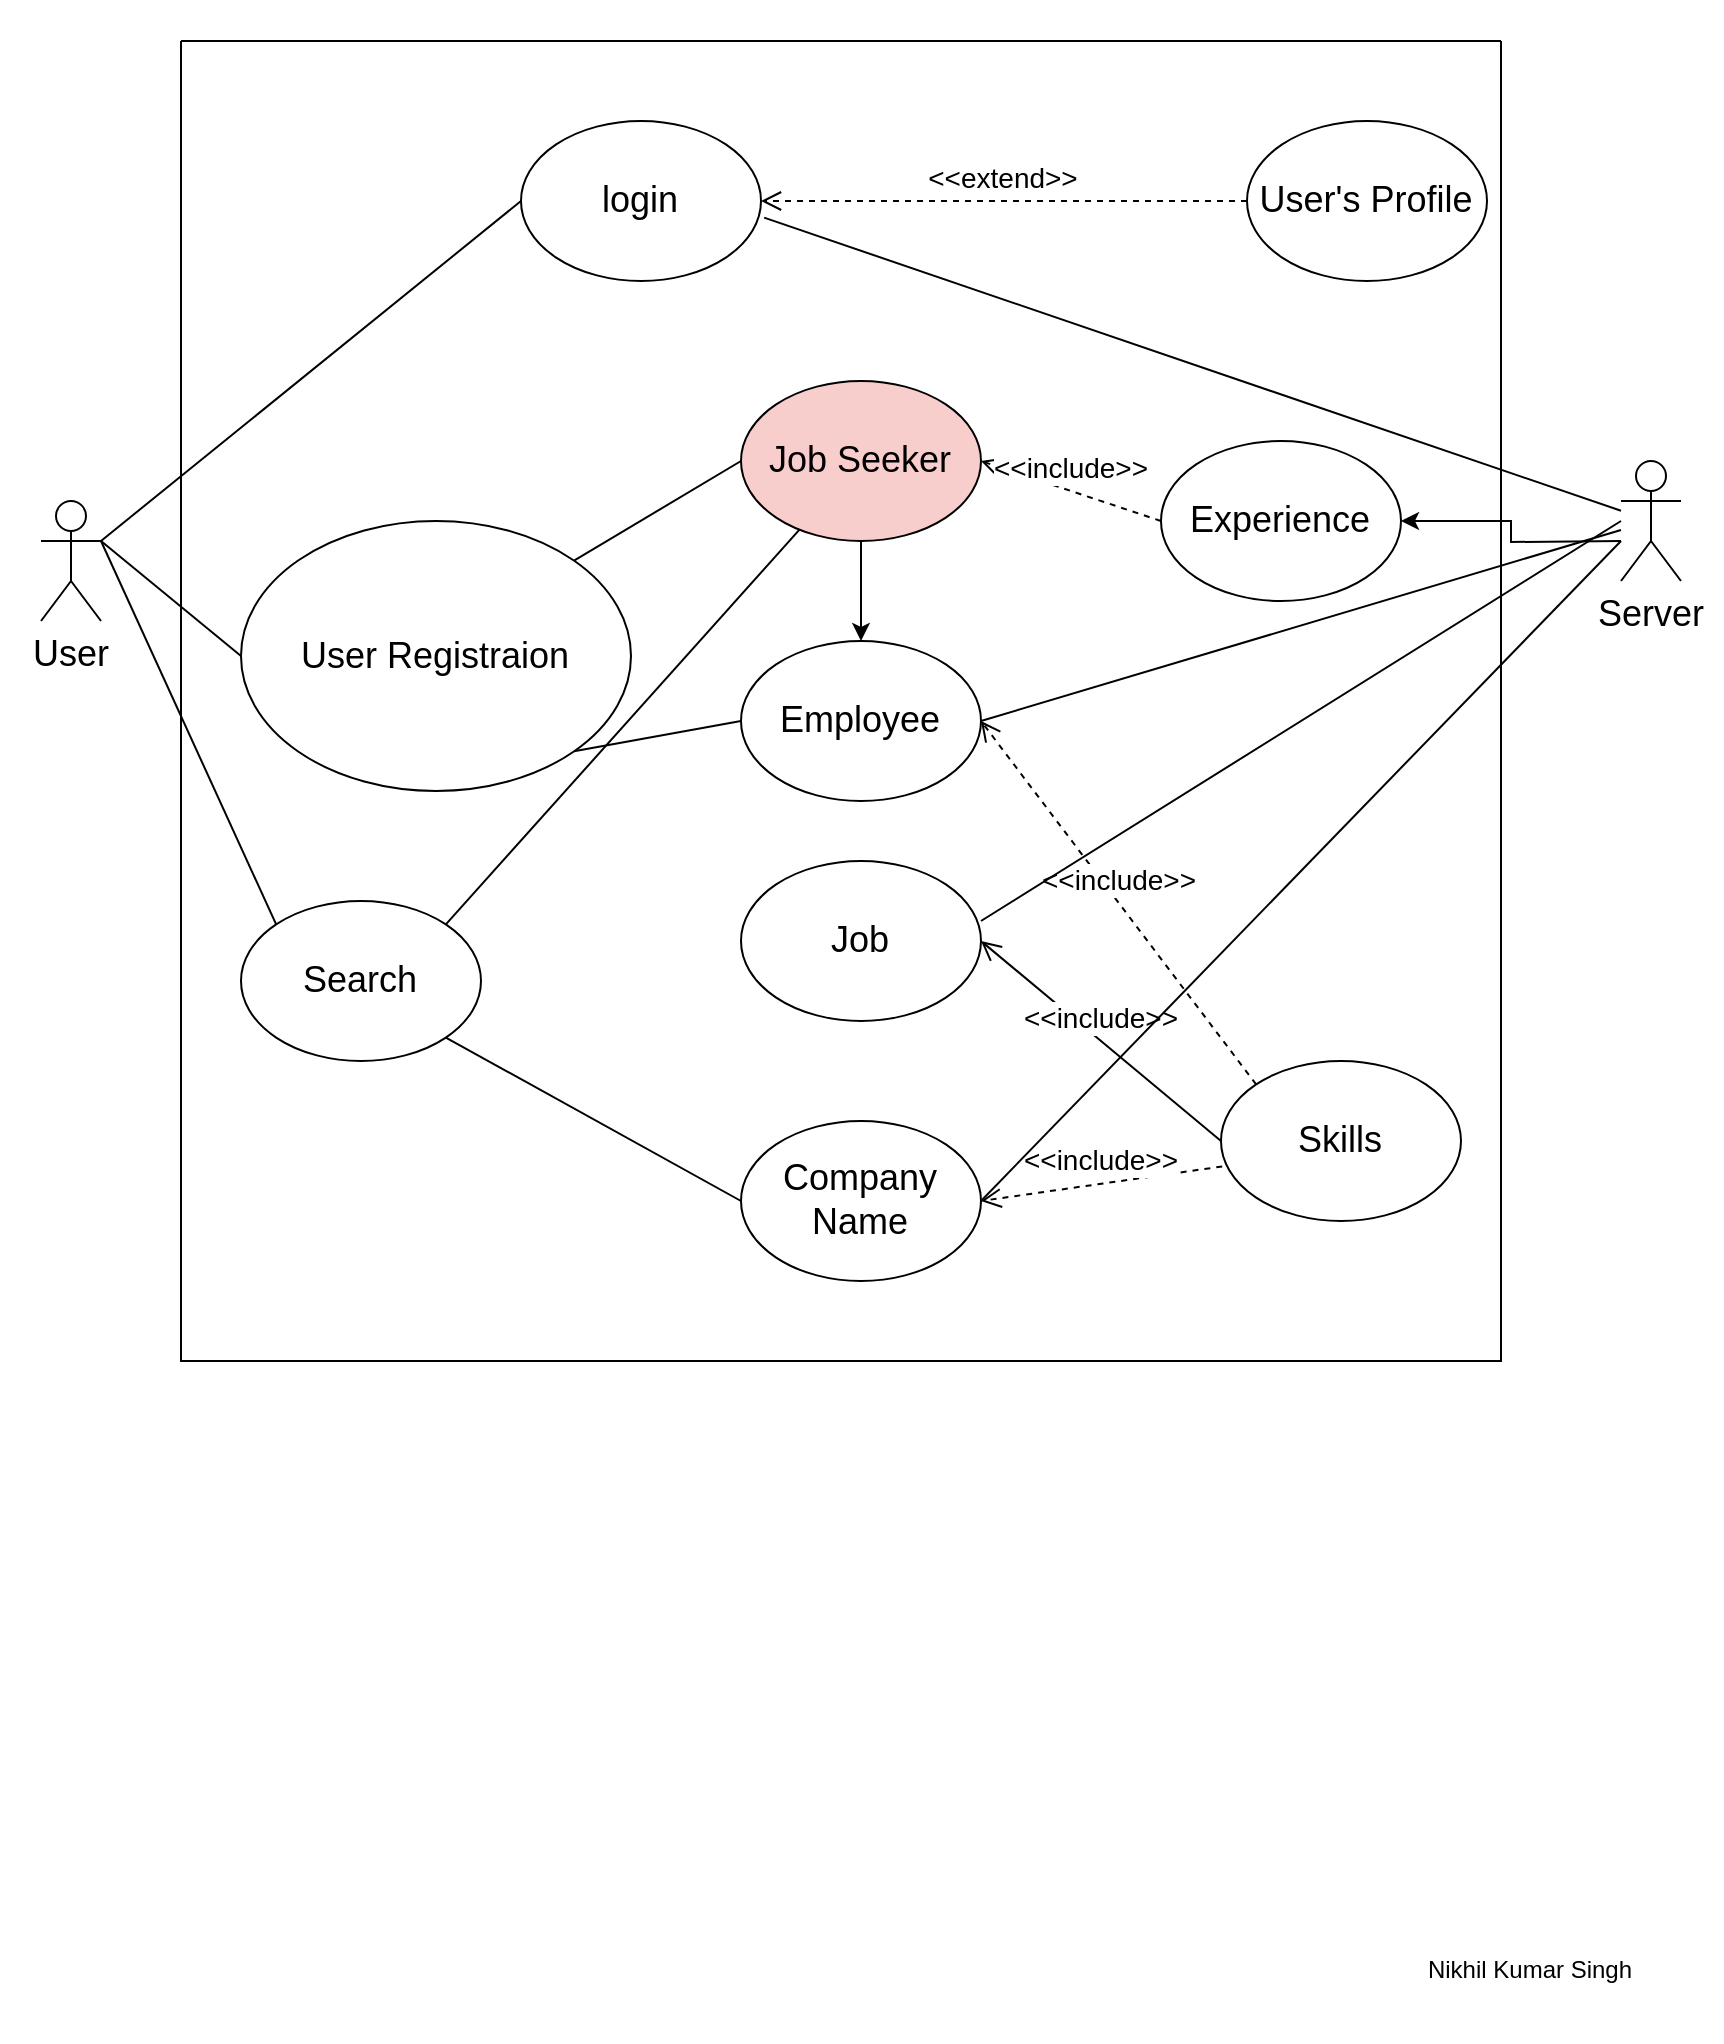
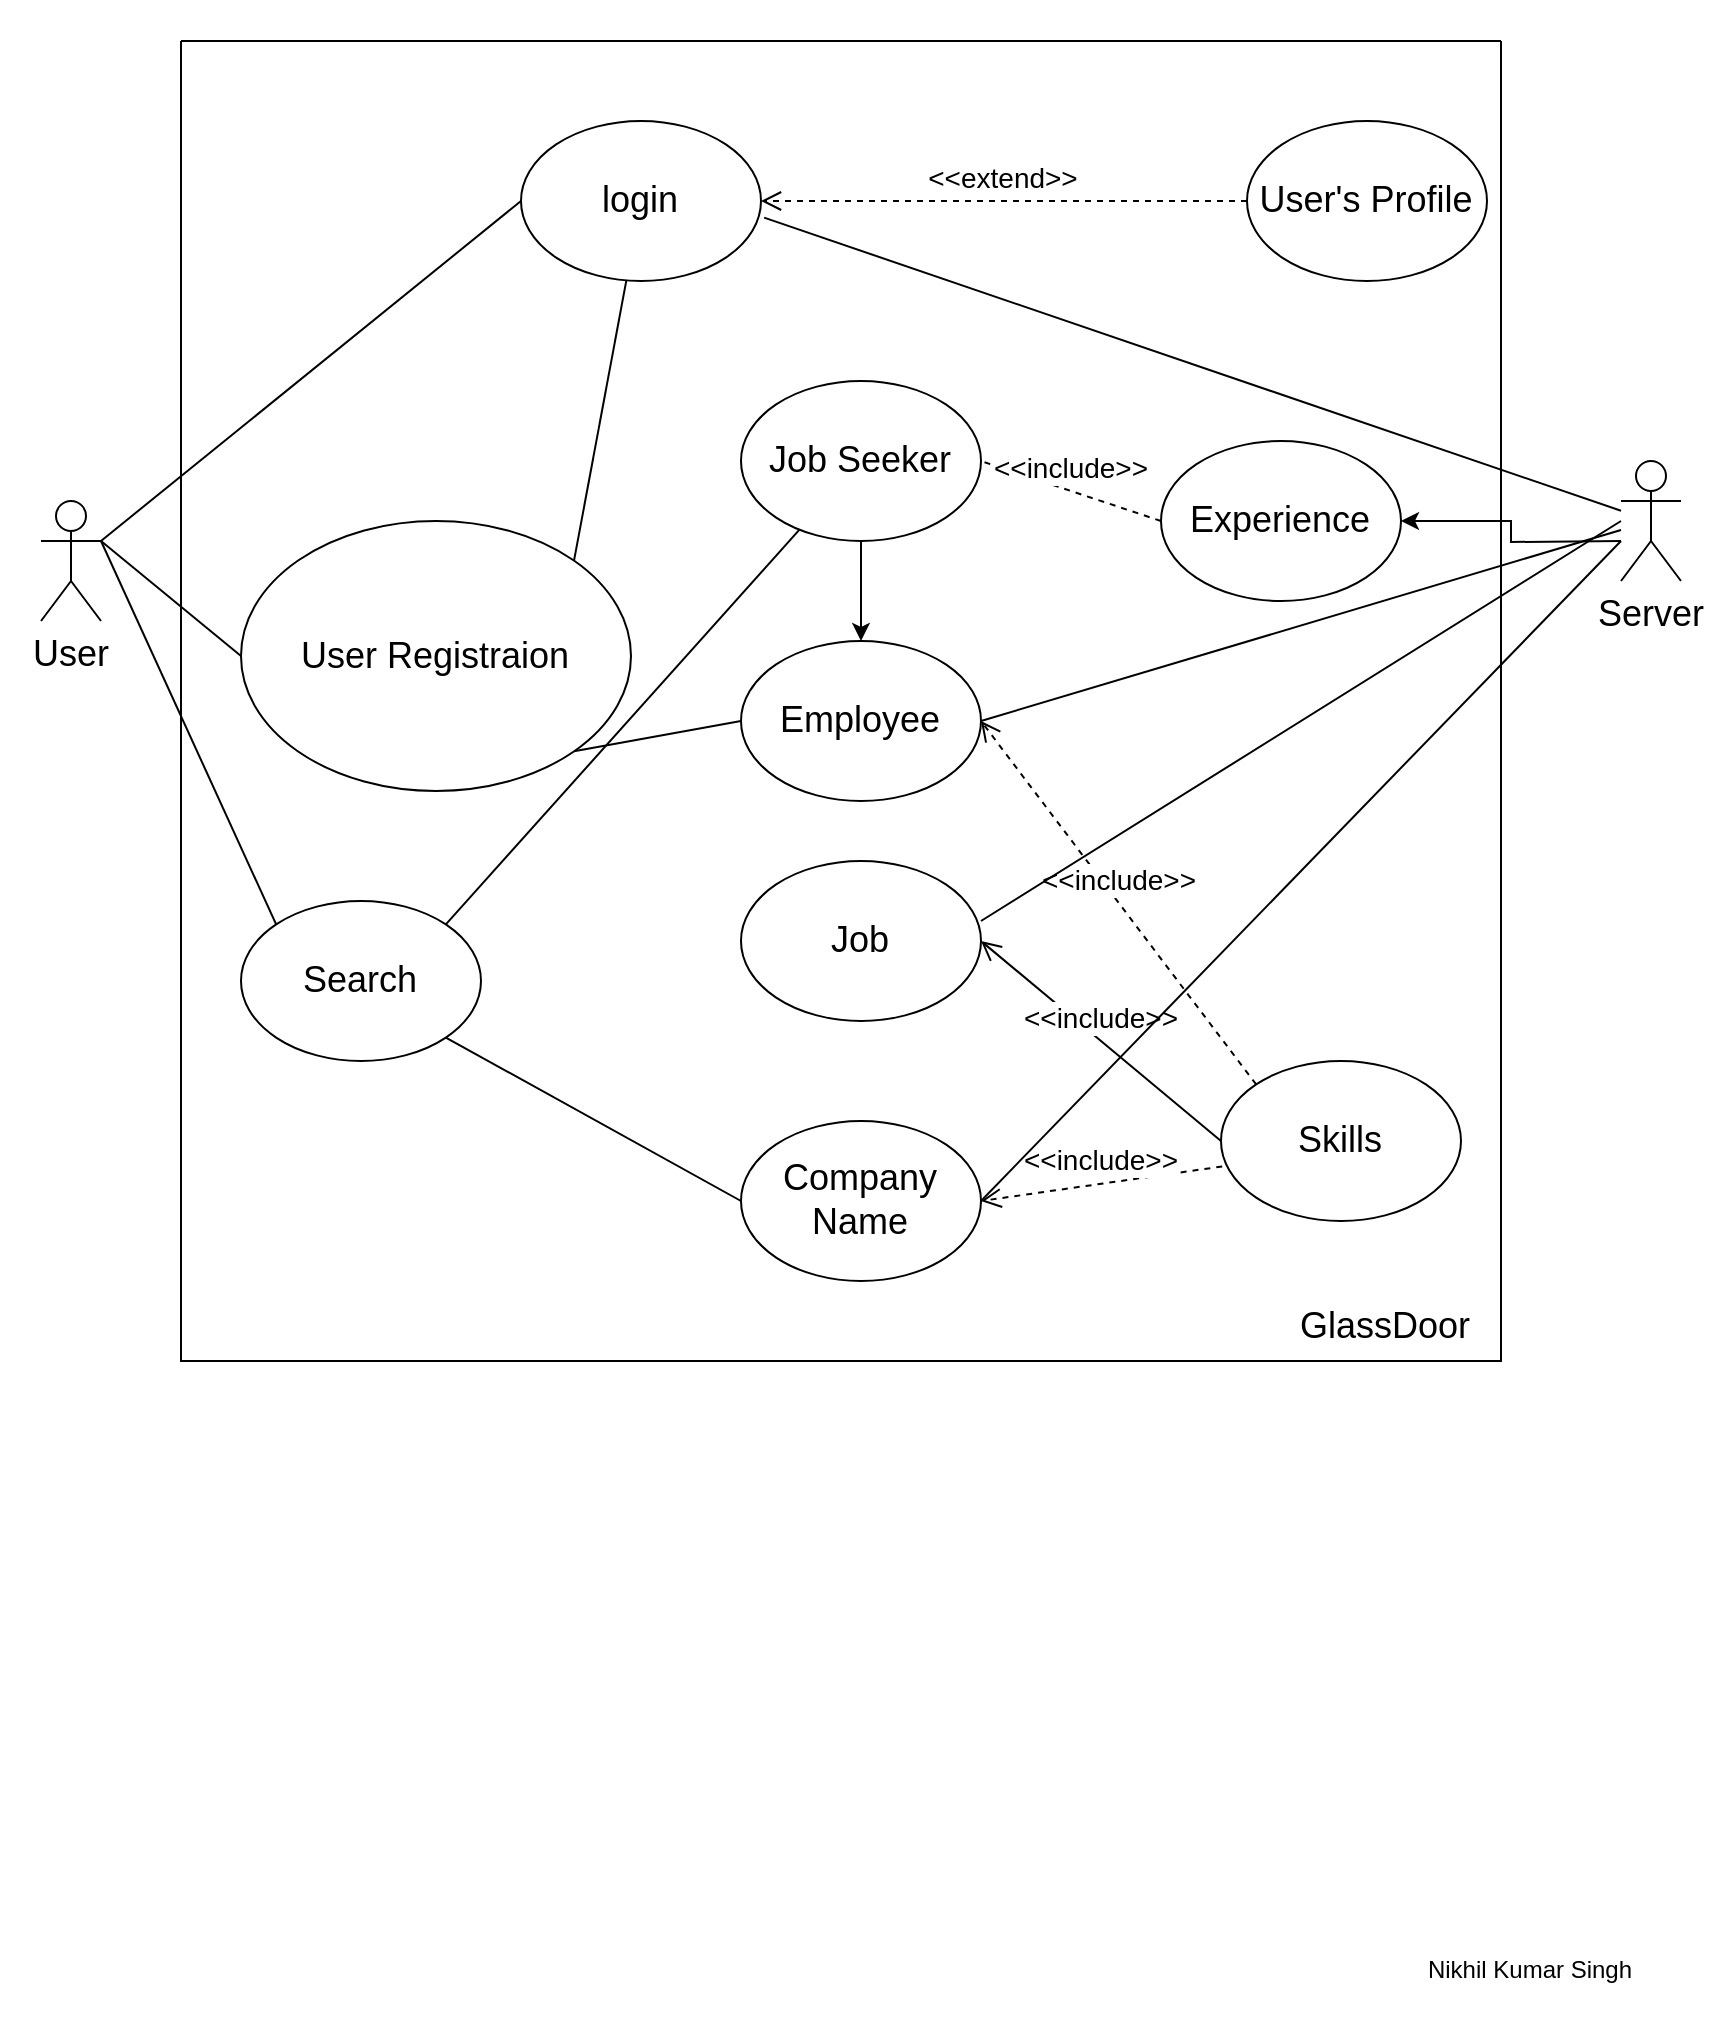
(861, 461) -> (861, 461)
(988, 463) -> (986, 463)
(658, 511) -> (600, 421)
none -> (1384, 1327)
